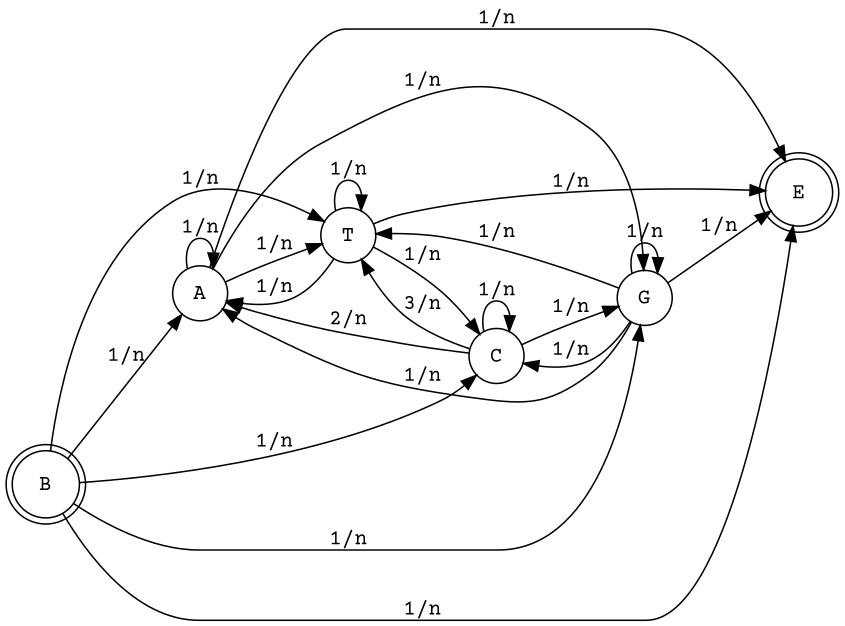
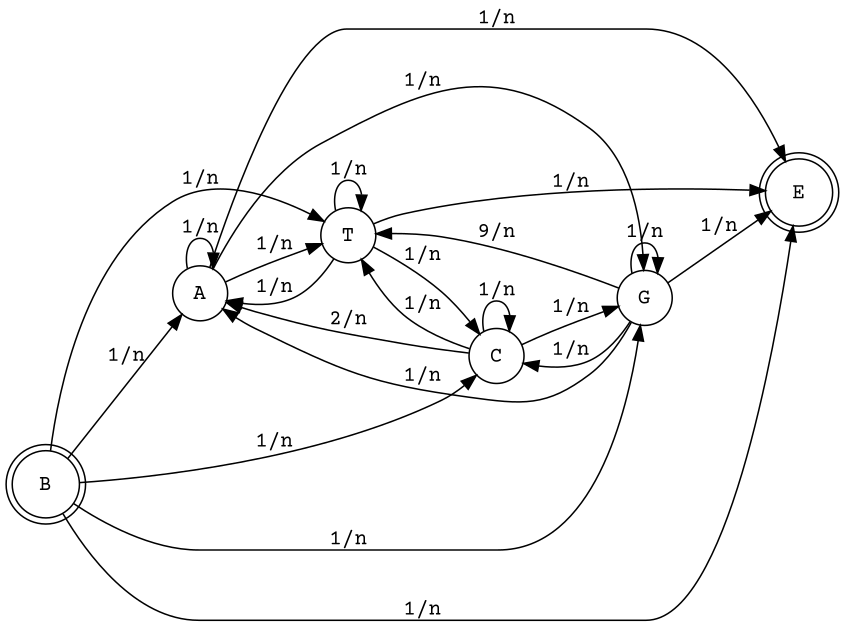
(497, 231) -> (497, 231)
(422, 303) -> (422, 303)
